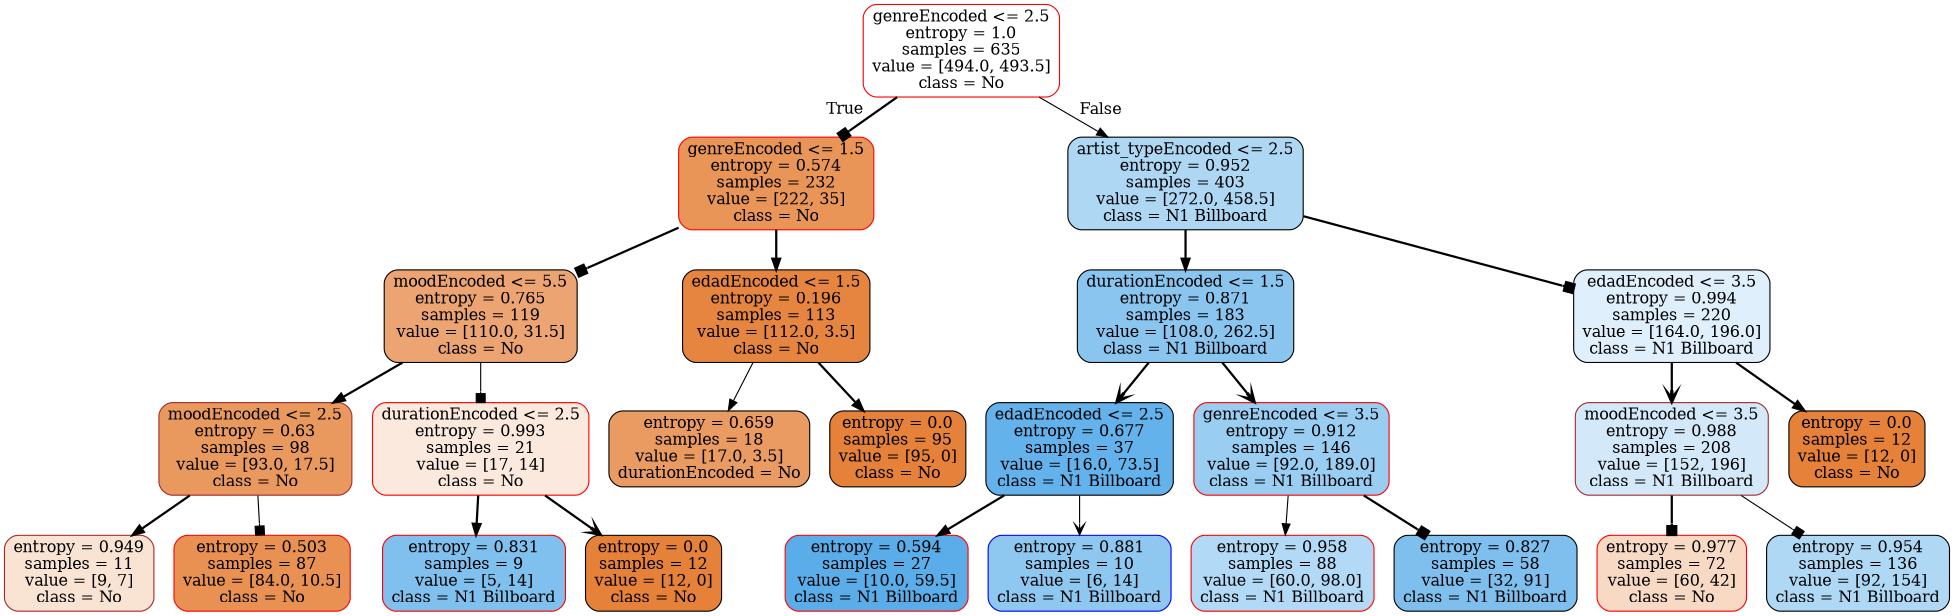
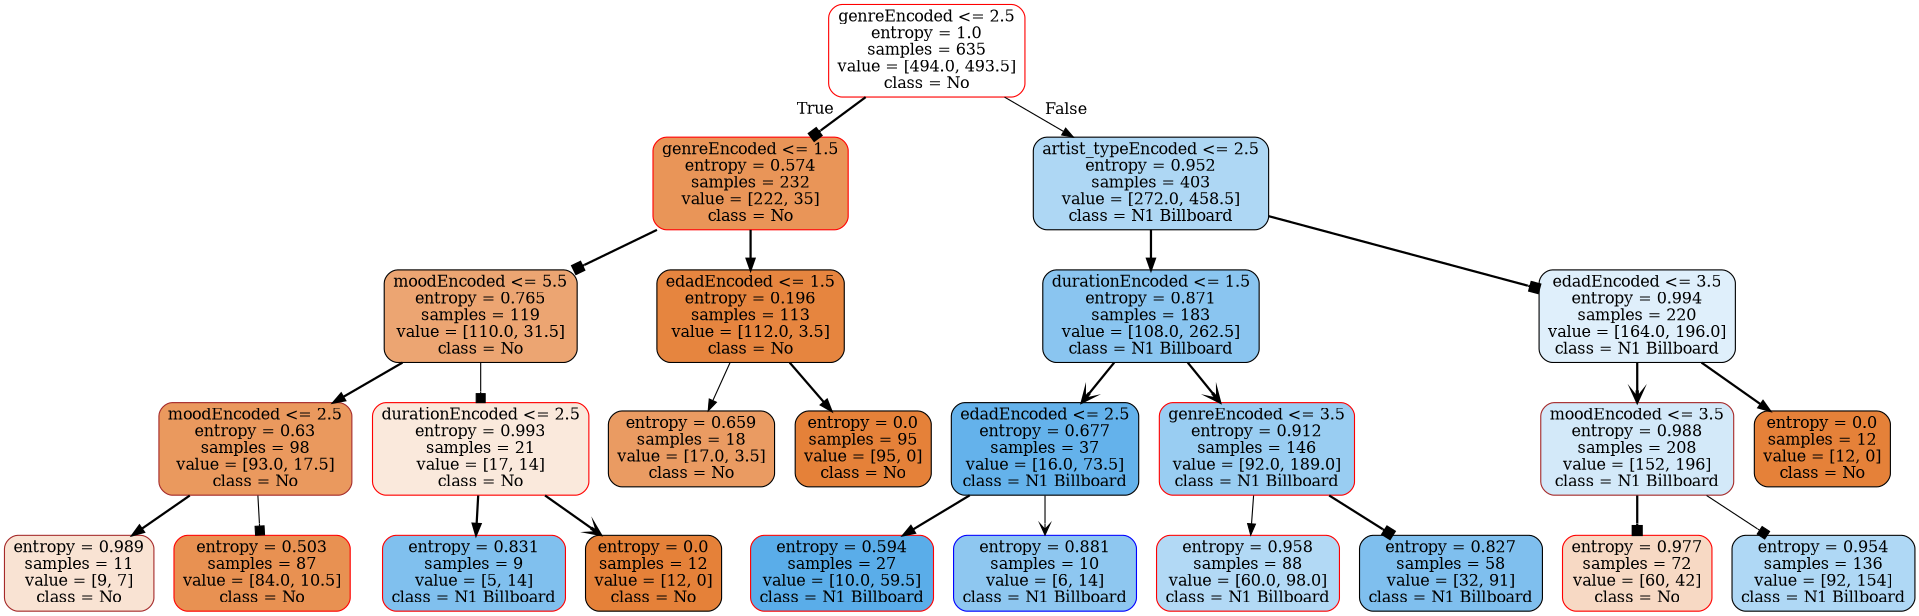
(709, 449) -> (691, 449)
(79, 573) -> (79, 573)
